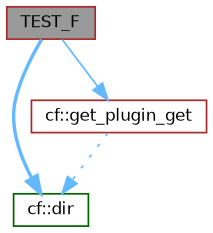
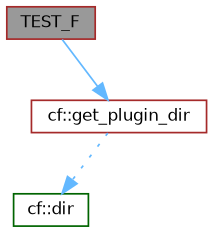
(14, 107) -> none
(119, 116) -> (119, 116)
